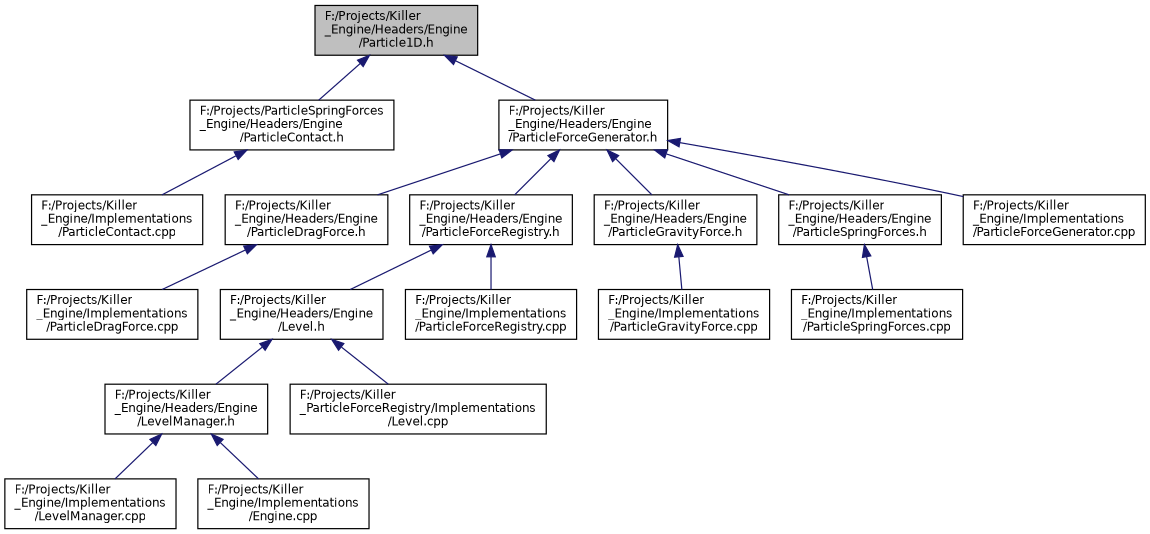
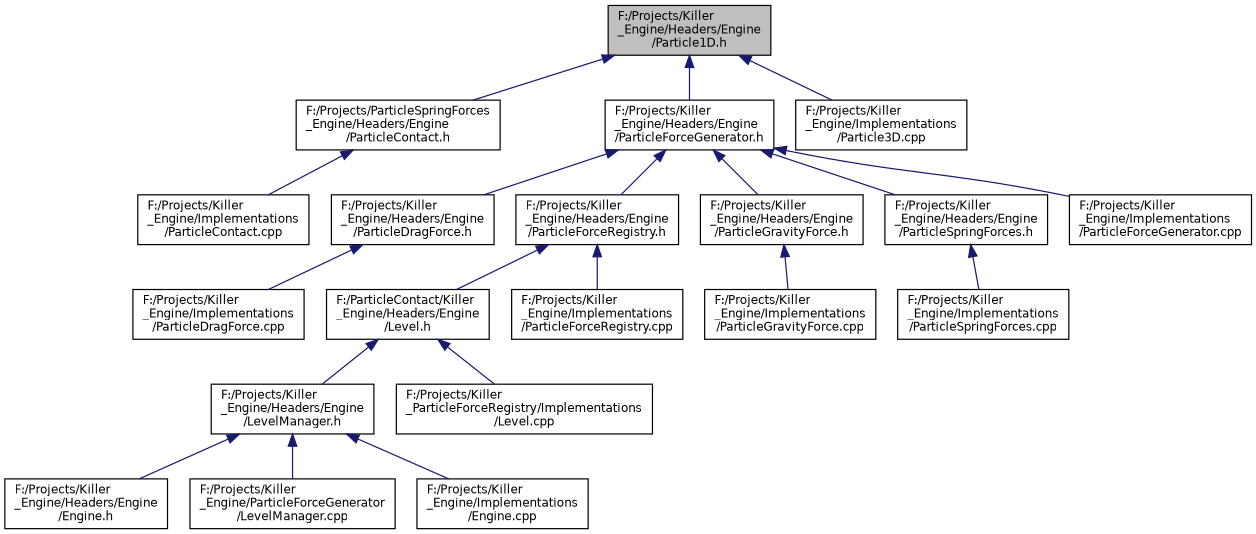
none -> (881, 125)
(302, 314) -> (408, 314)
none -> (86, 504)
(90, 504) -> (293, 504)
